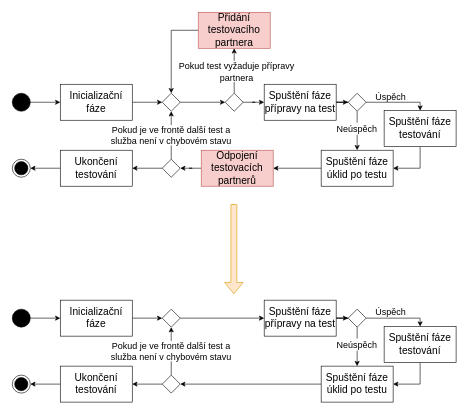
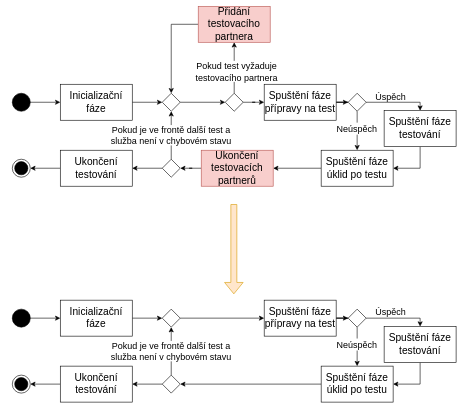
(234, 30) -> (234, 24)
(237, 72) -> (237, 72)
(237, 168) -> (237, 168)
